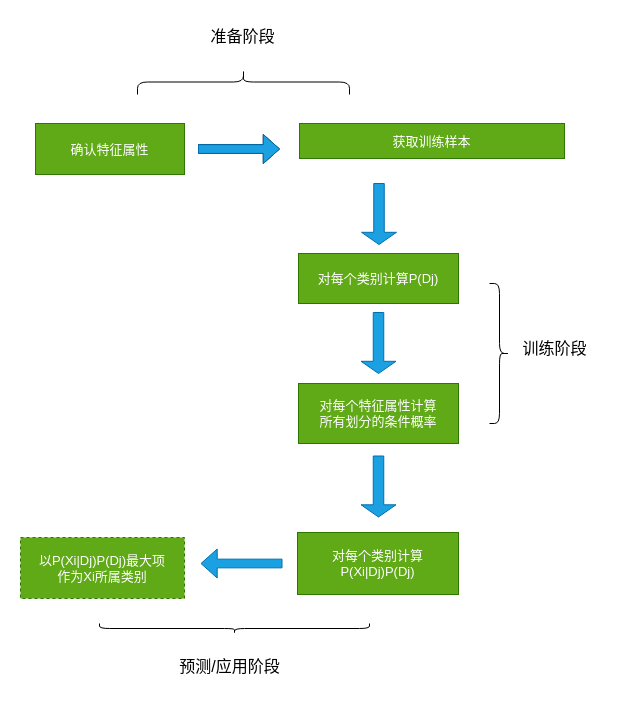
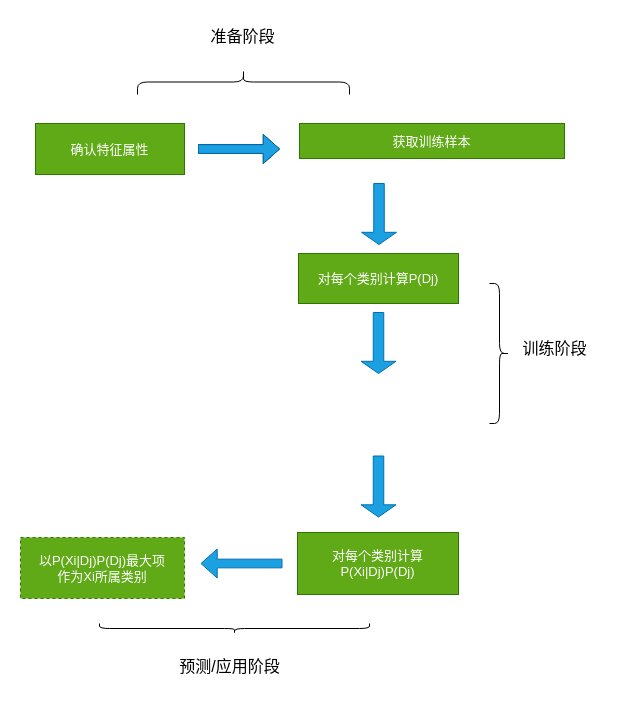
(379, 414) -> none
